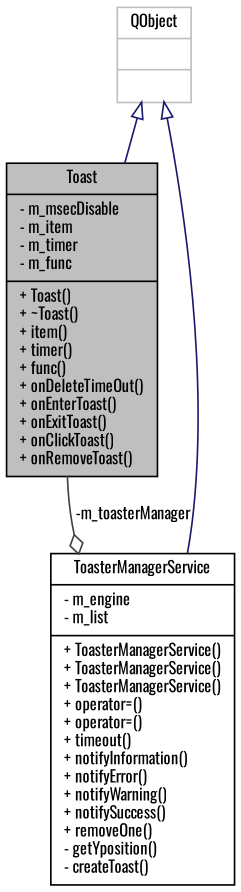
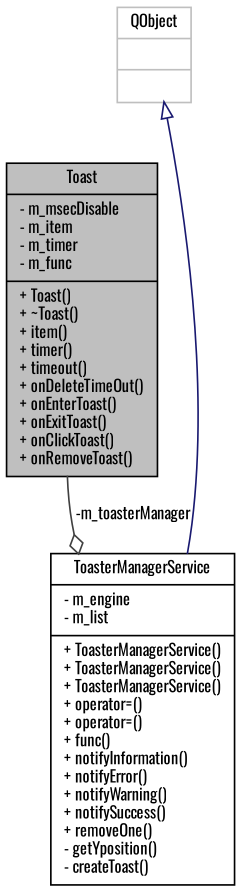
(131, 141) -> none
(43, 369) -> (53, 369)
(98, 741) -> (87, 741)
